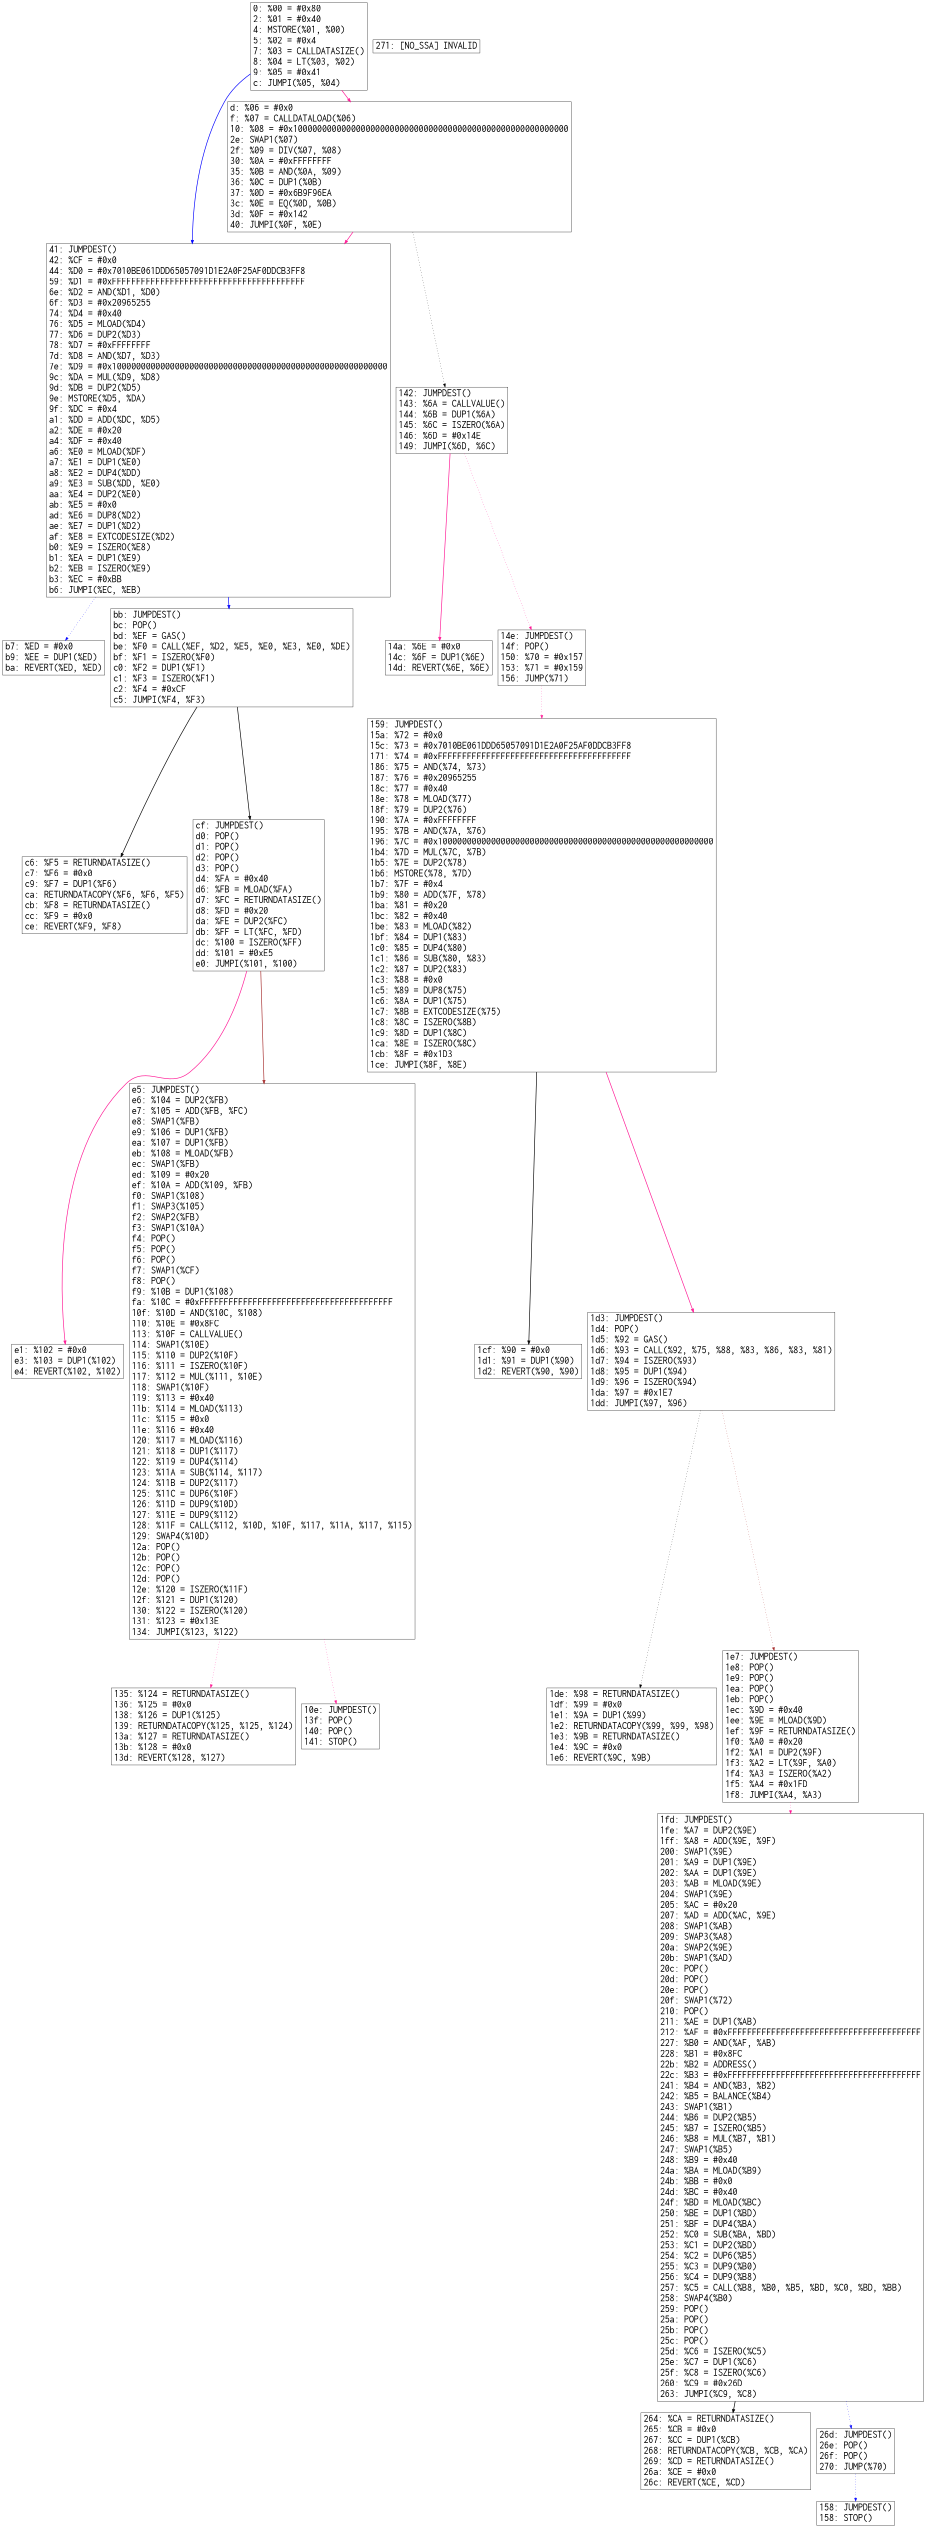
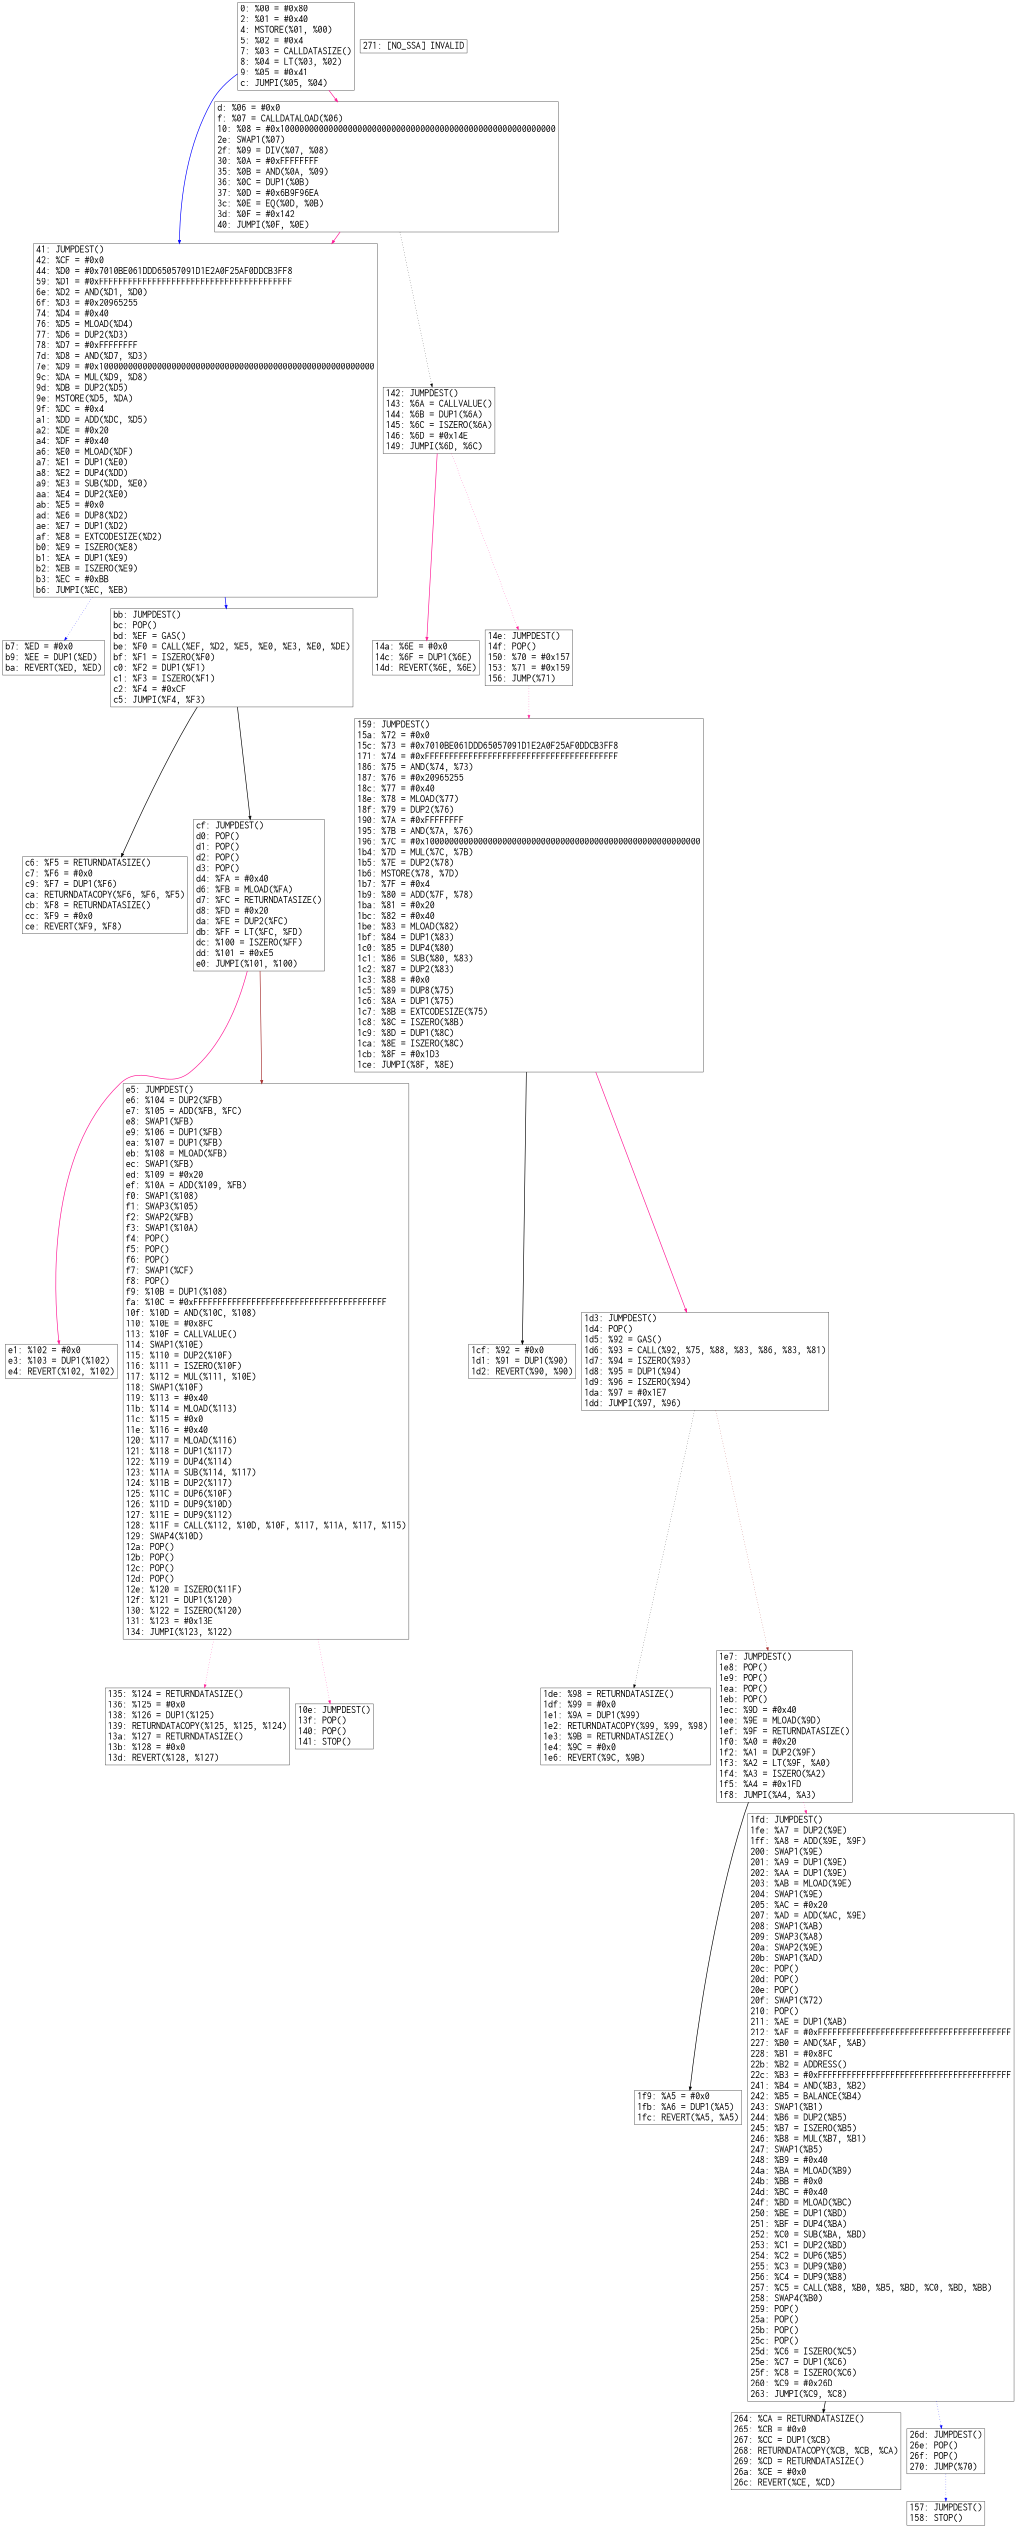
(528, 1361) -> (522, 1361)
none -> (688, 2107)
(856, 2513) -> (946, 2513)
